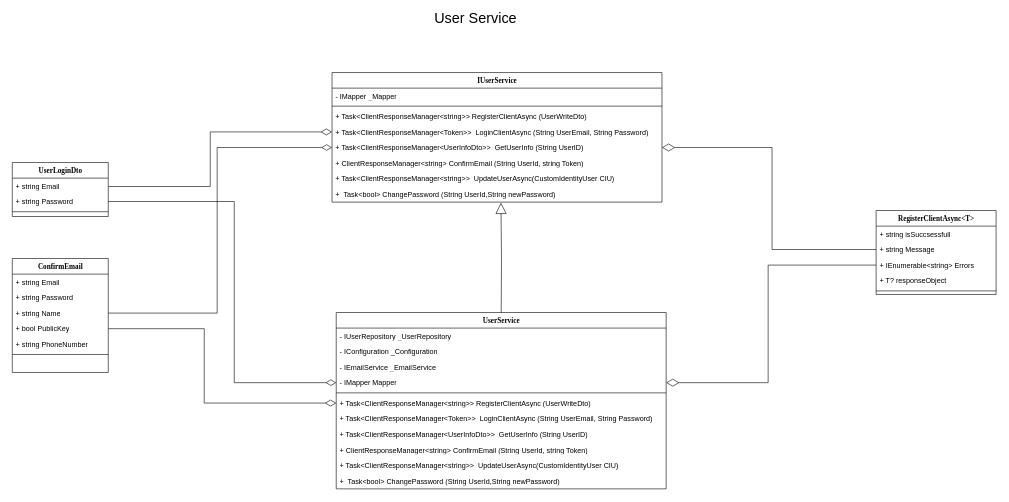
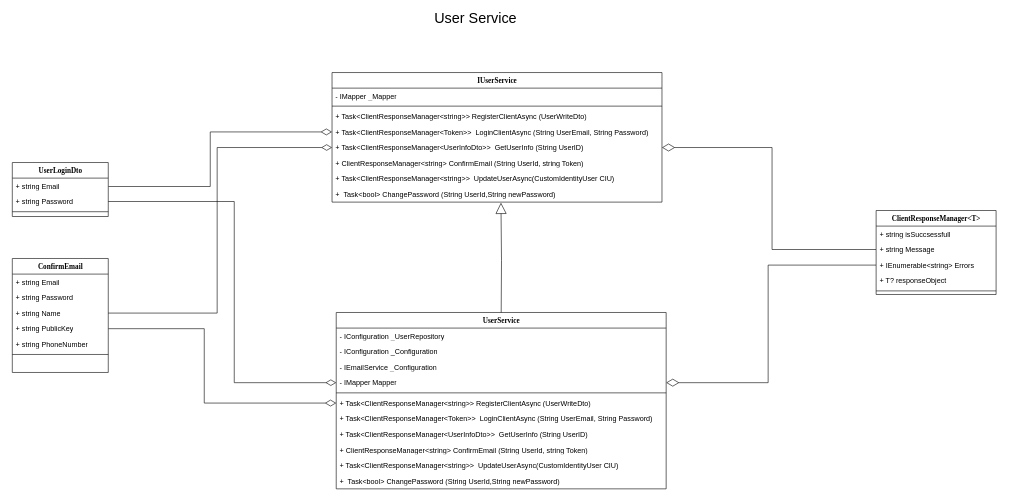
(937, 219) -> (937, 219)
(43, 329) -> (48, 329)
(403, 336) -> (400, 336)
(391, 368) -> (394, 368)
